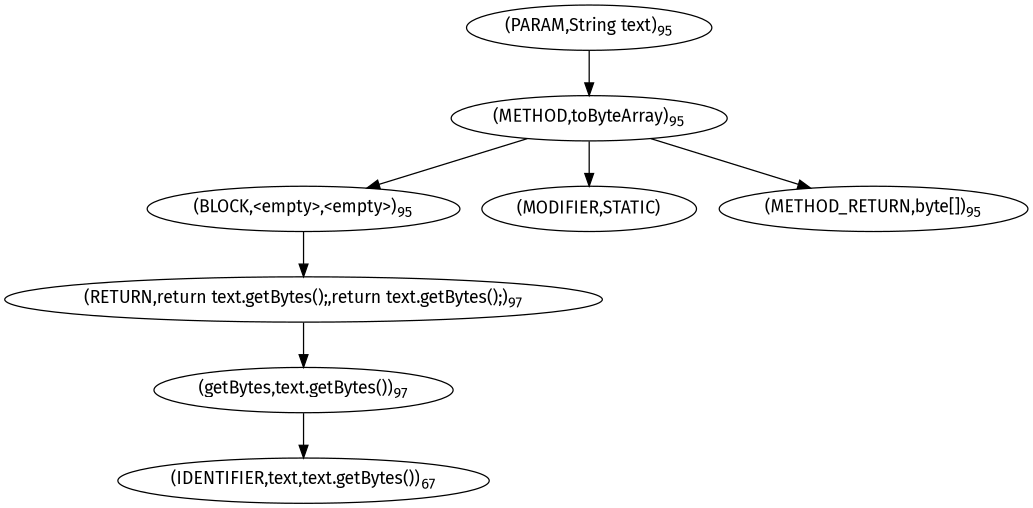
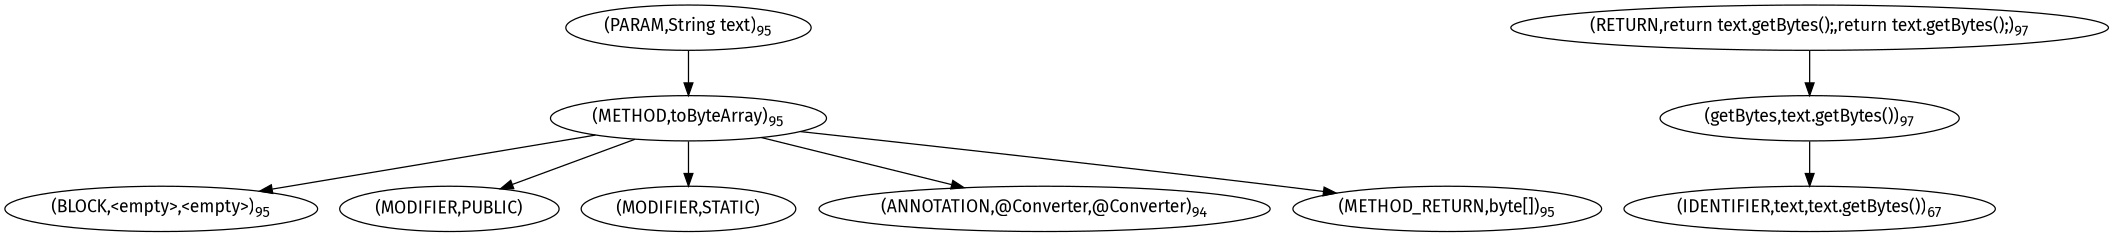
none -> (449, 209)
none -> (1045, 209)
(304, 248) -> none
